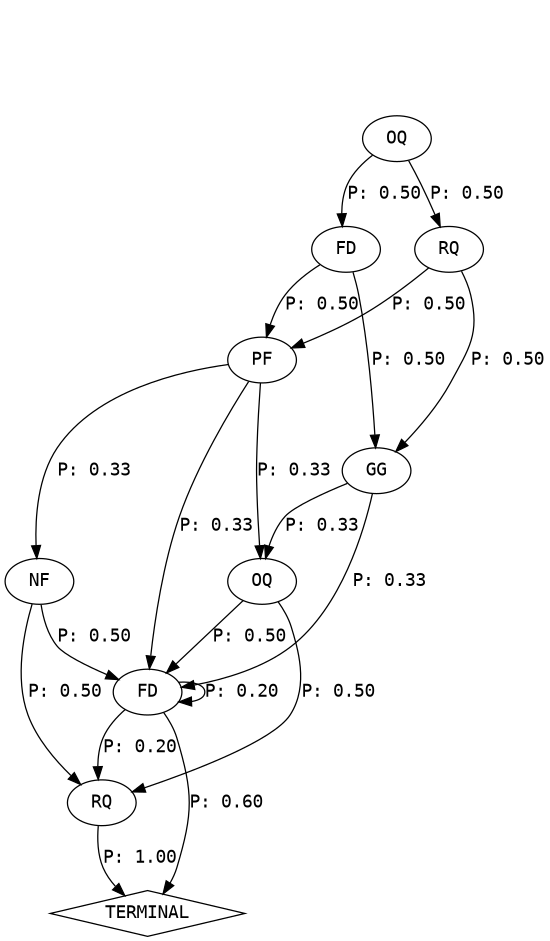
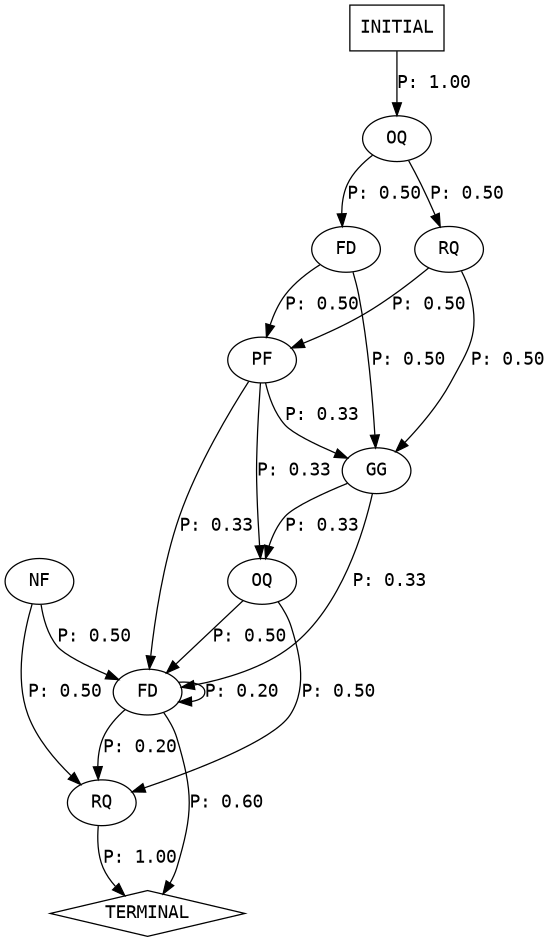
none -> (397, 28)
(90, 414) -> (289, 429)
